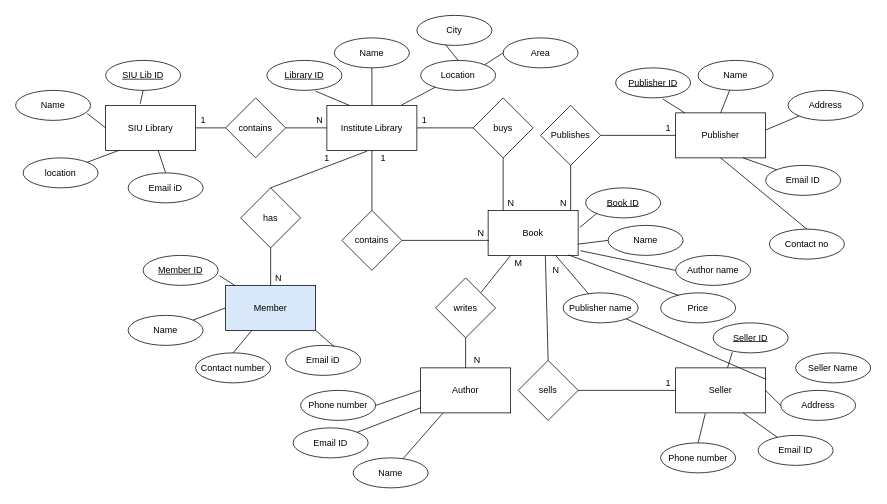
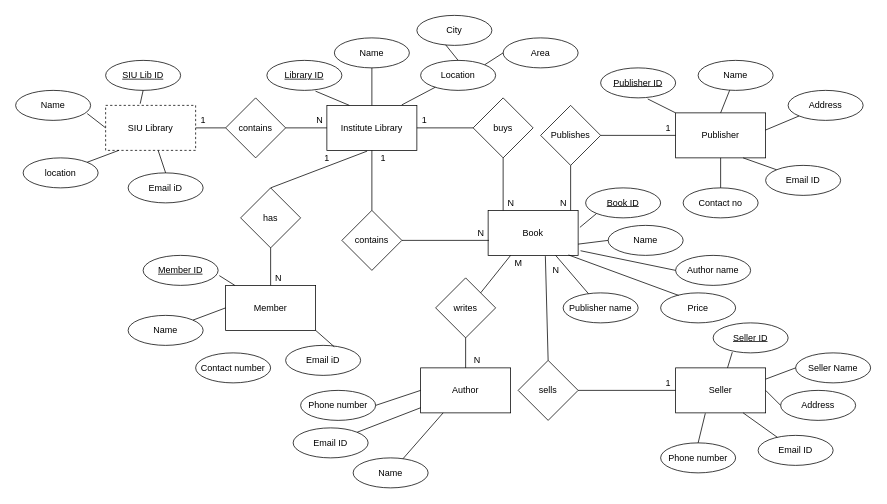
(653, 83) -> (638, 83)
(150, 128) -> (150, 128)
(807, 244) -> (720, 203)
(270, 308) -> (270, 308)
(242, 342) -> none
(696, 349) -> (780, 374)
